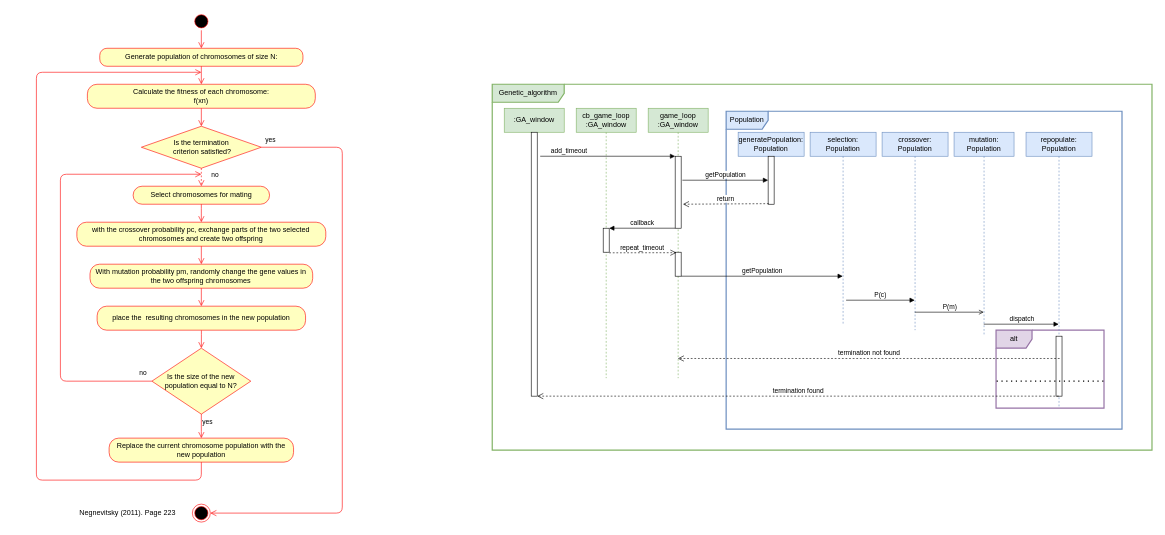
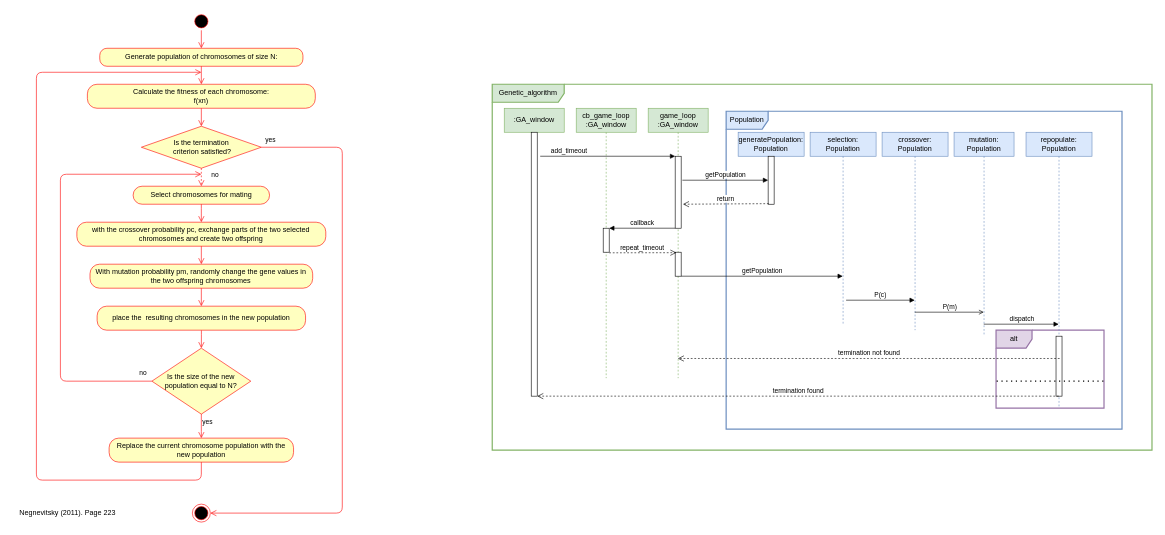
(126, 513) -> (66, 513)
